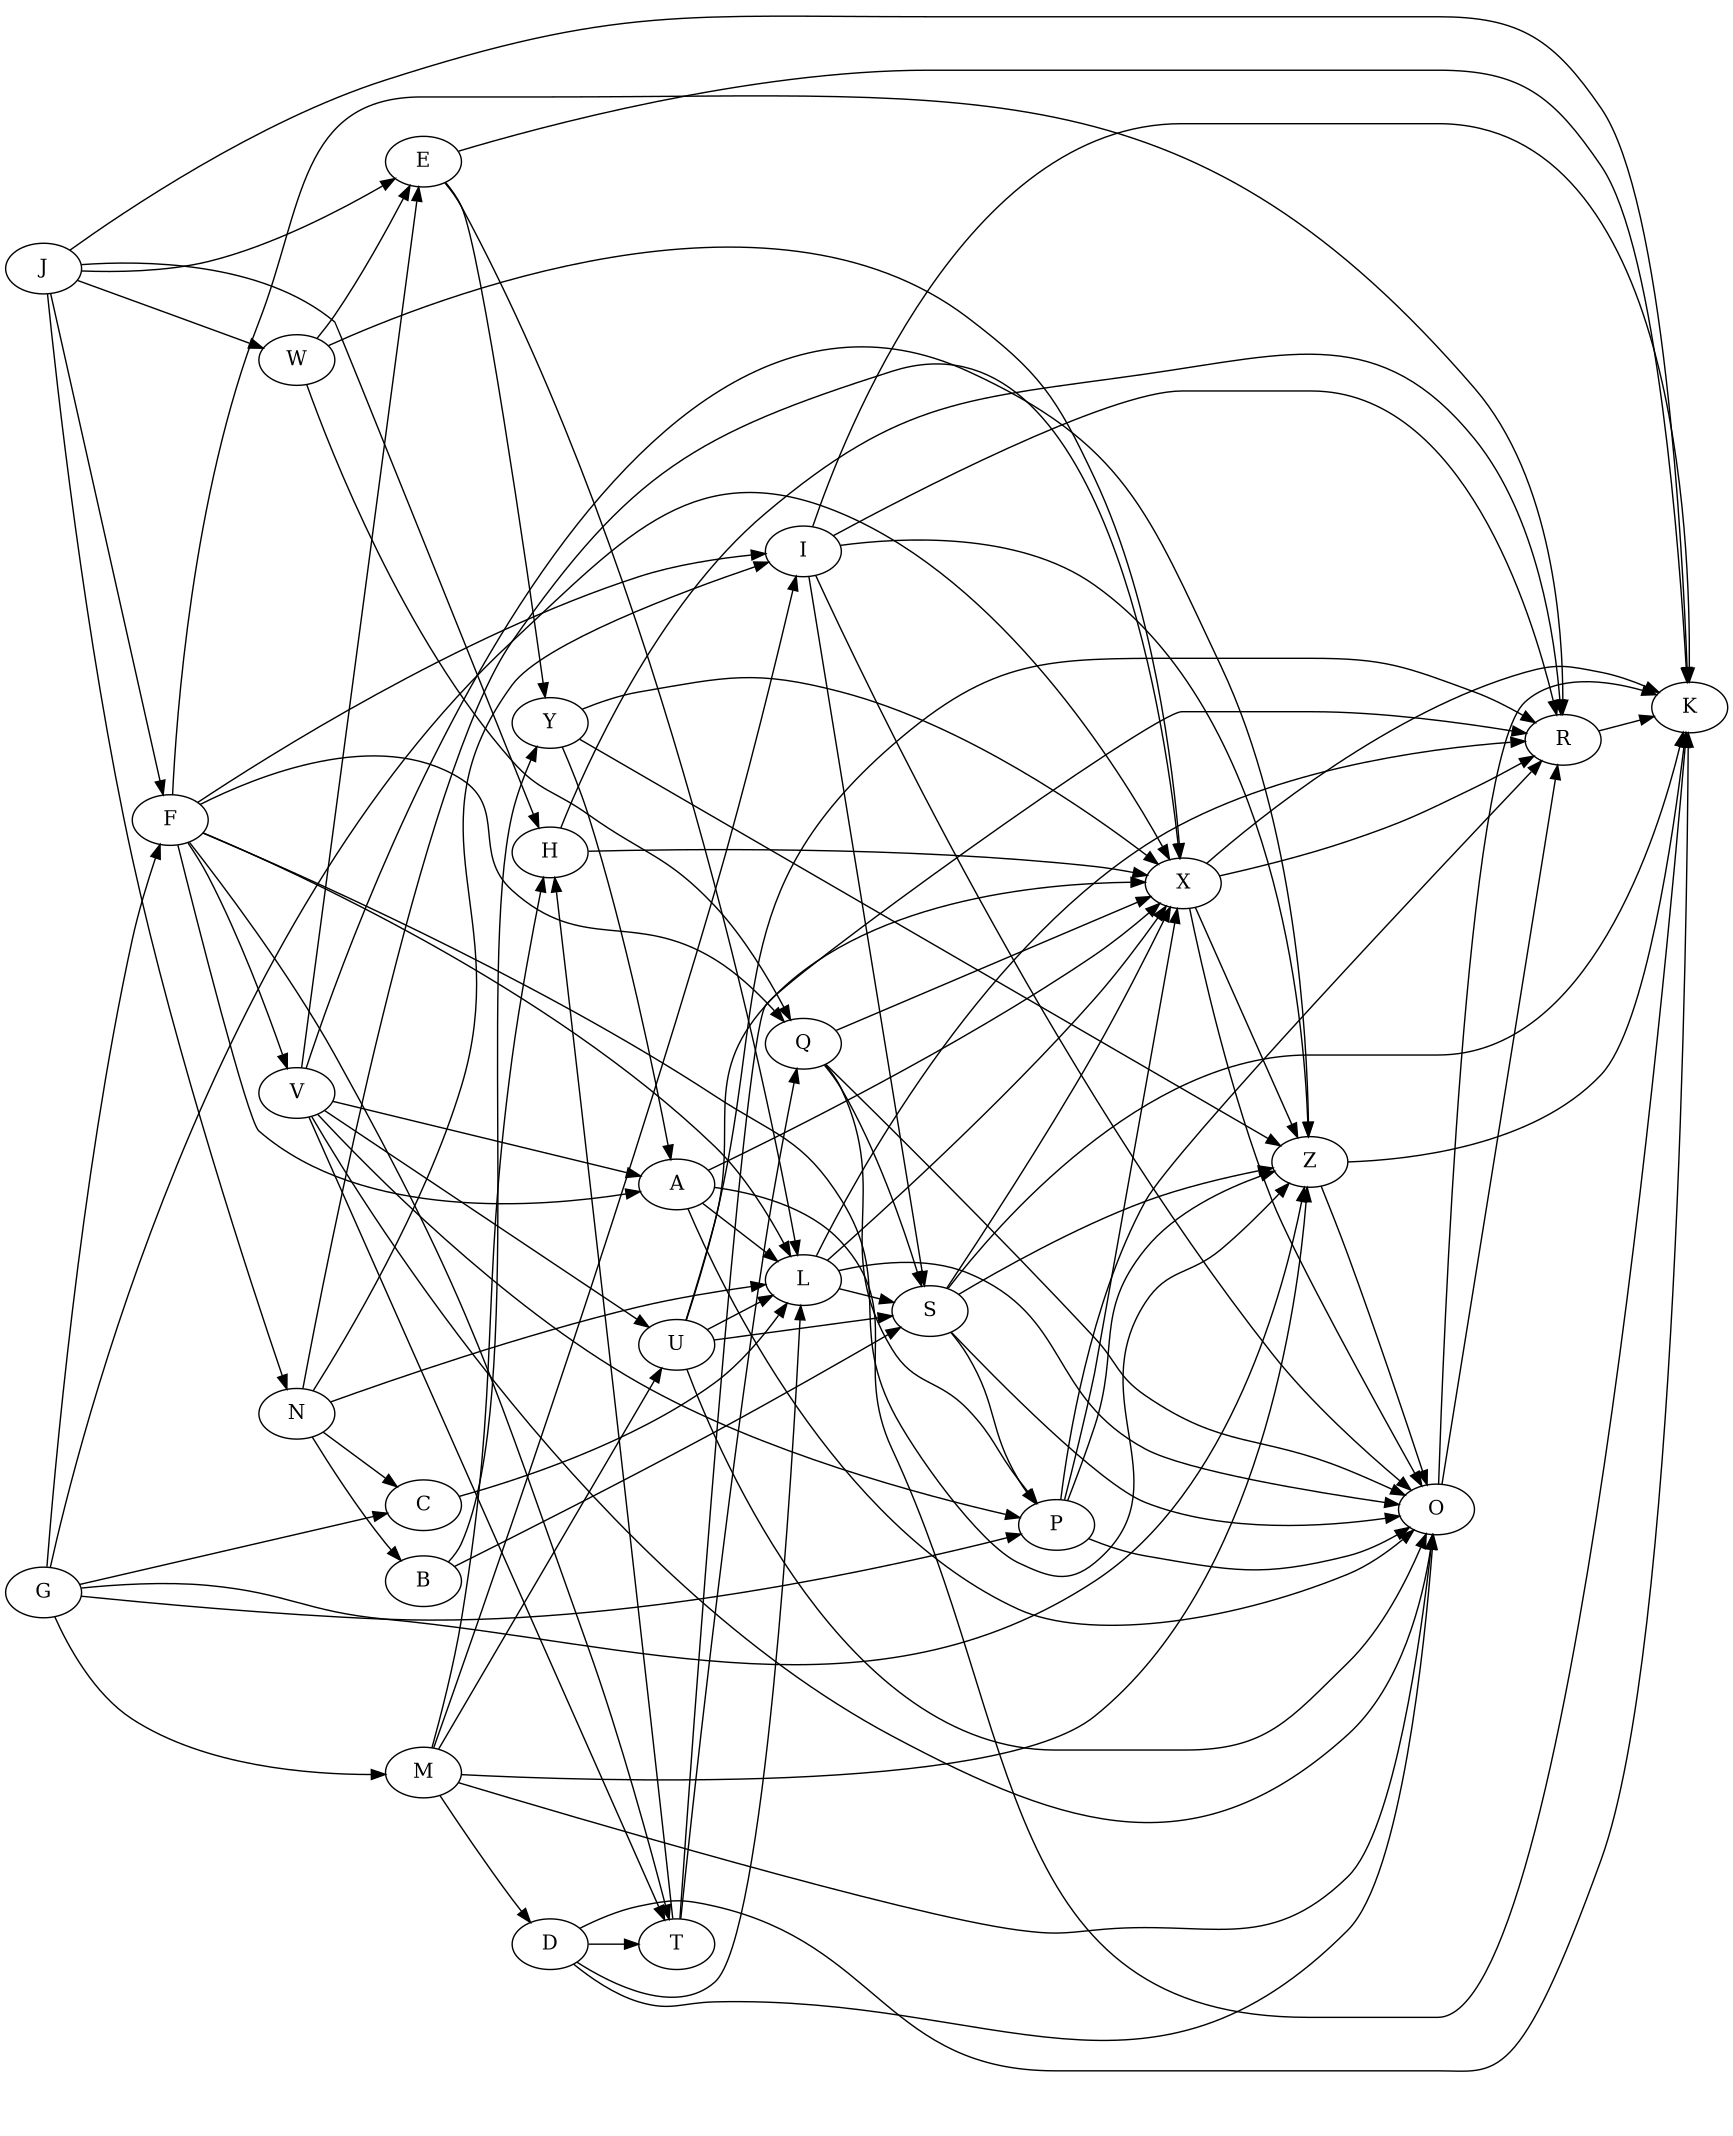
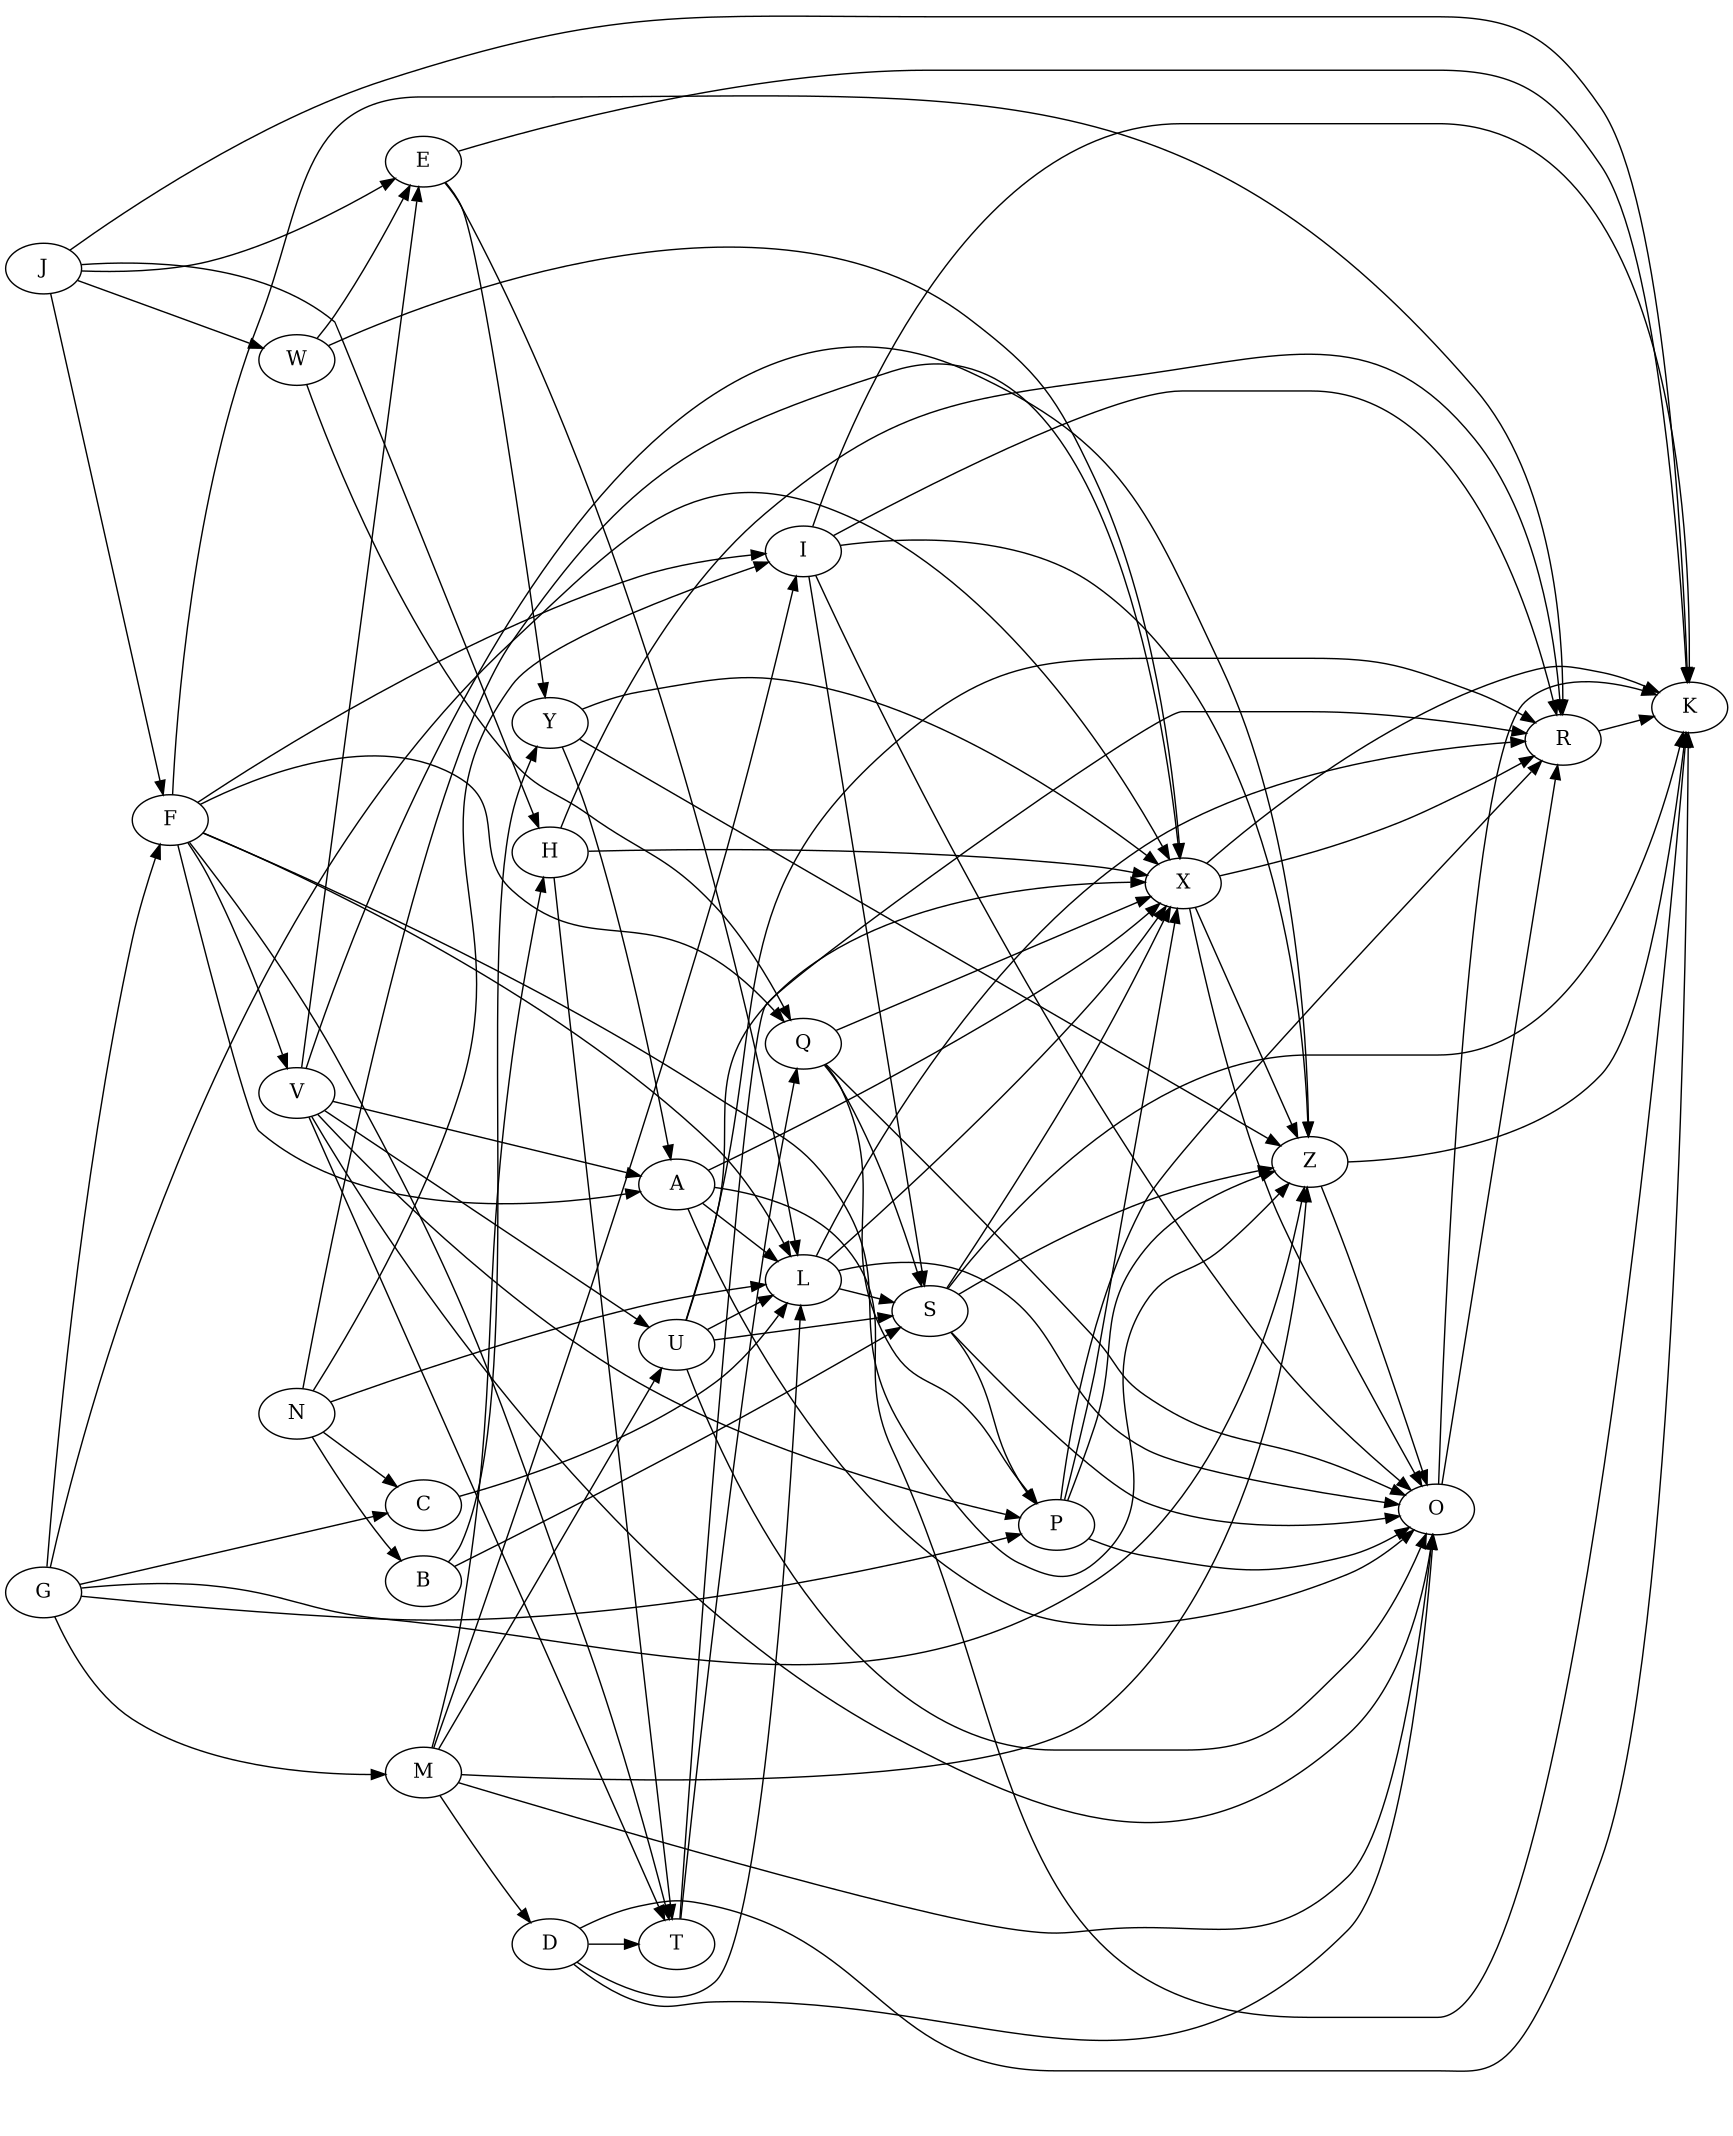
(129, 843) -> none
(615, 1405) -> (612, 1391)
